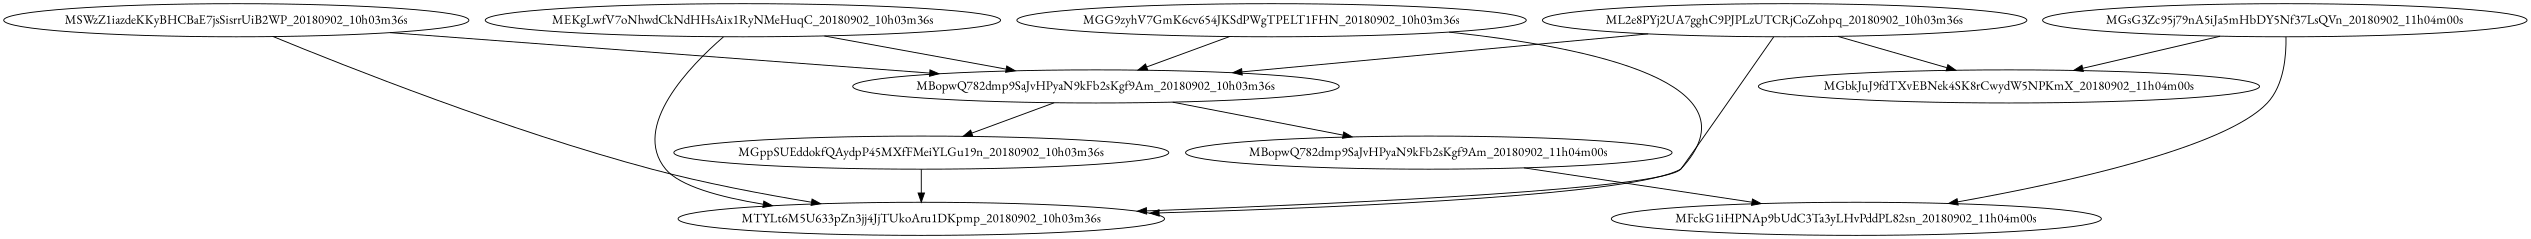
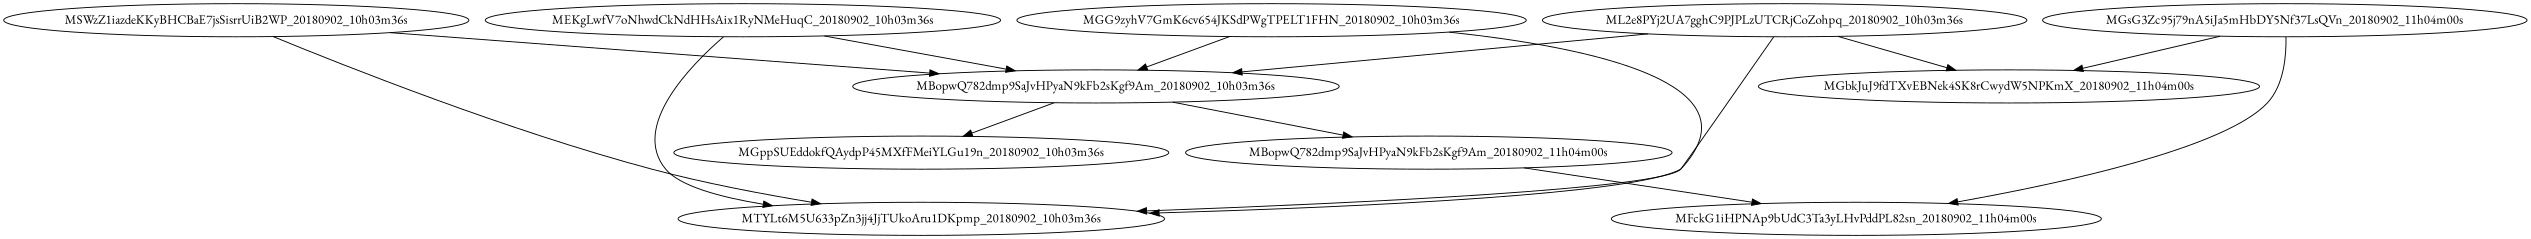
(921, 181) -> none
